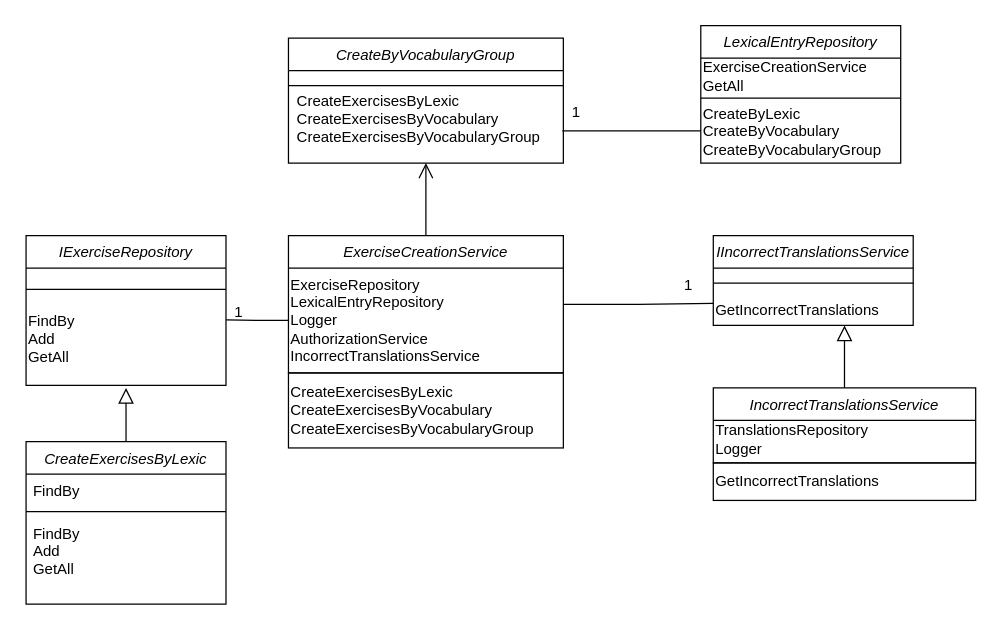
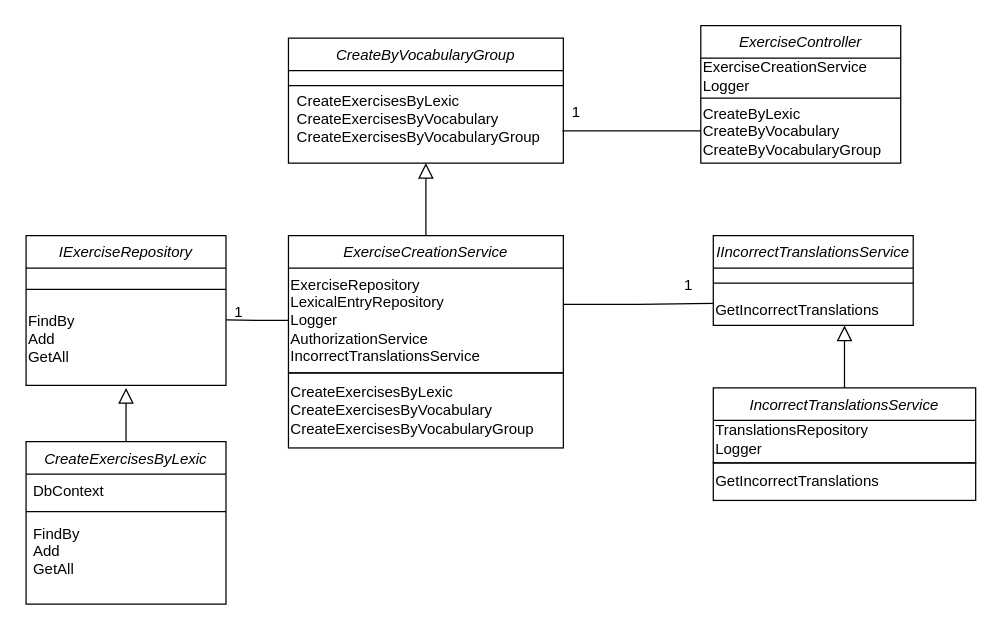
(800, 43) -> (800, 43)
(794, 77) -> (794, 77)
(426, 173) -> (426, 179)
(56, 491) -> (70, 491)
